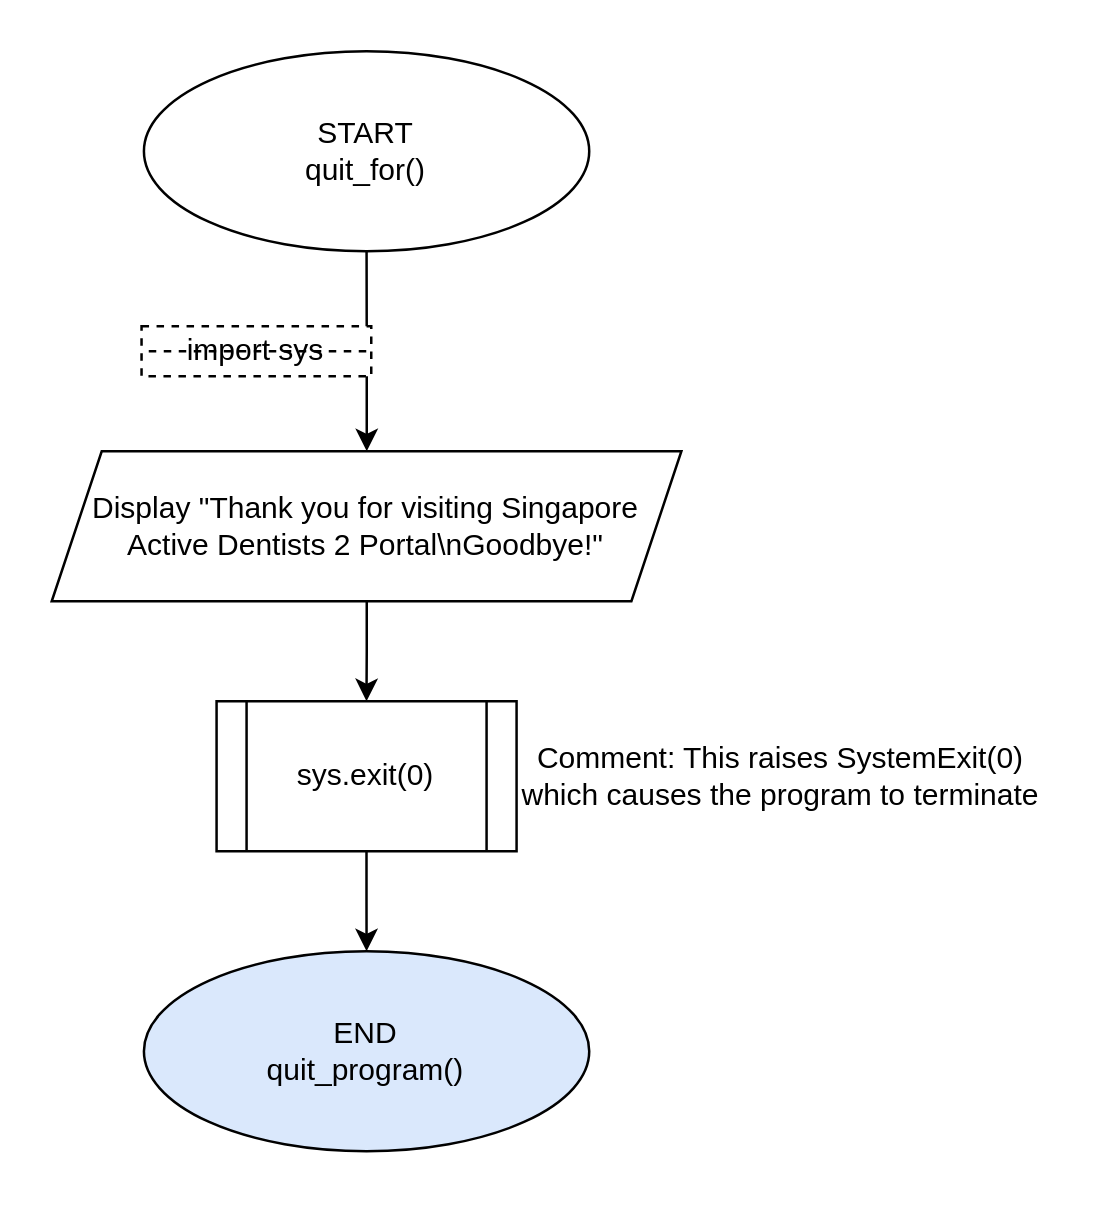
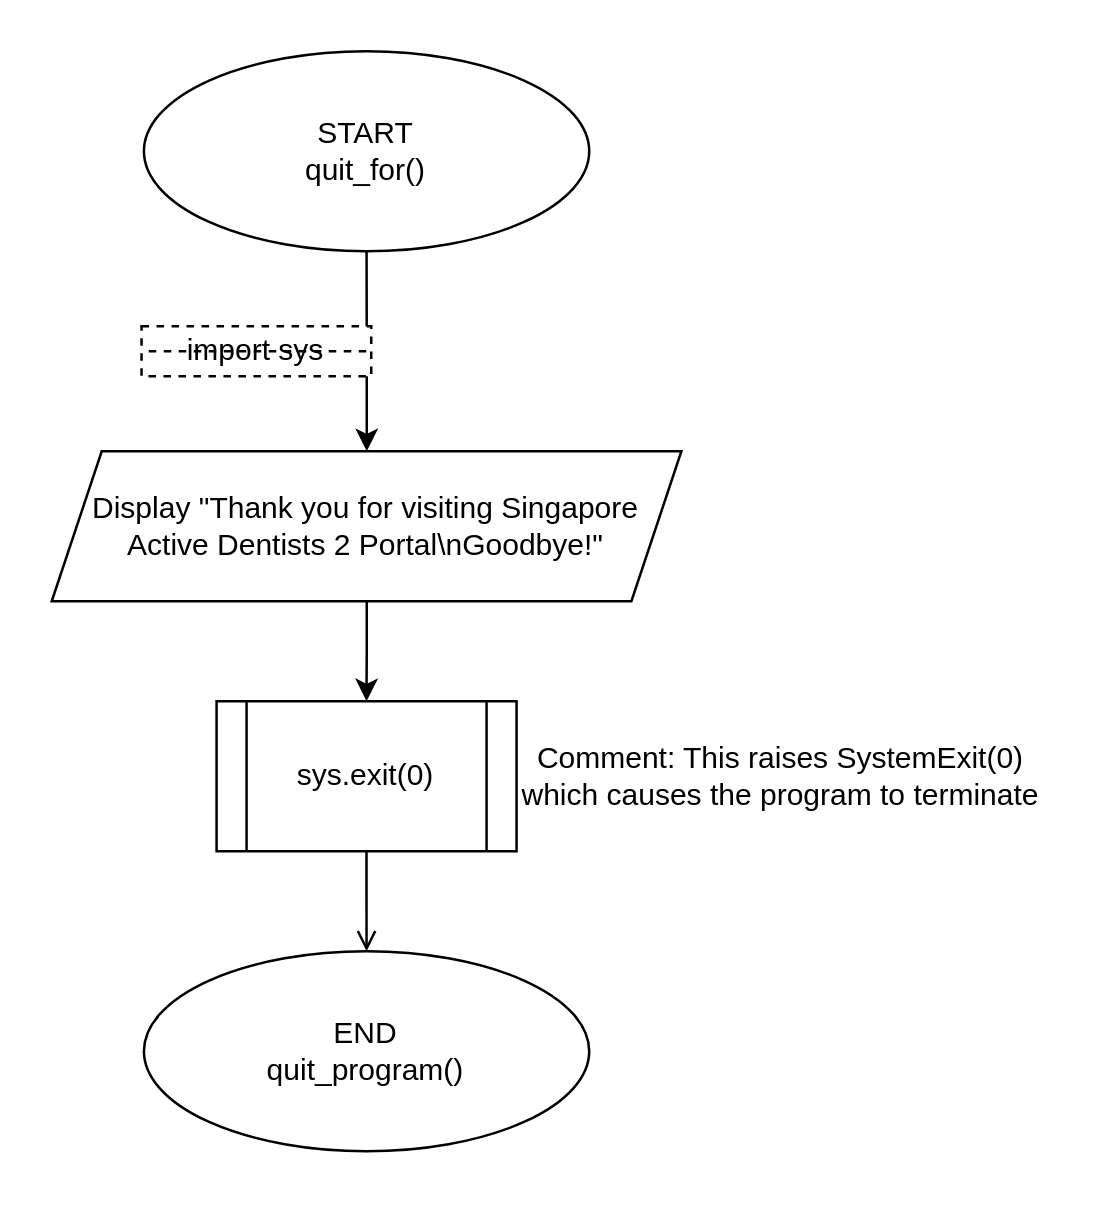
(367, 933) -> (367, 937)
(367, 1051) -> (367, 1051)
